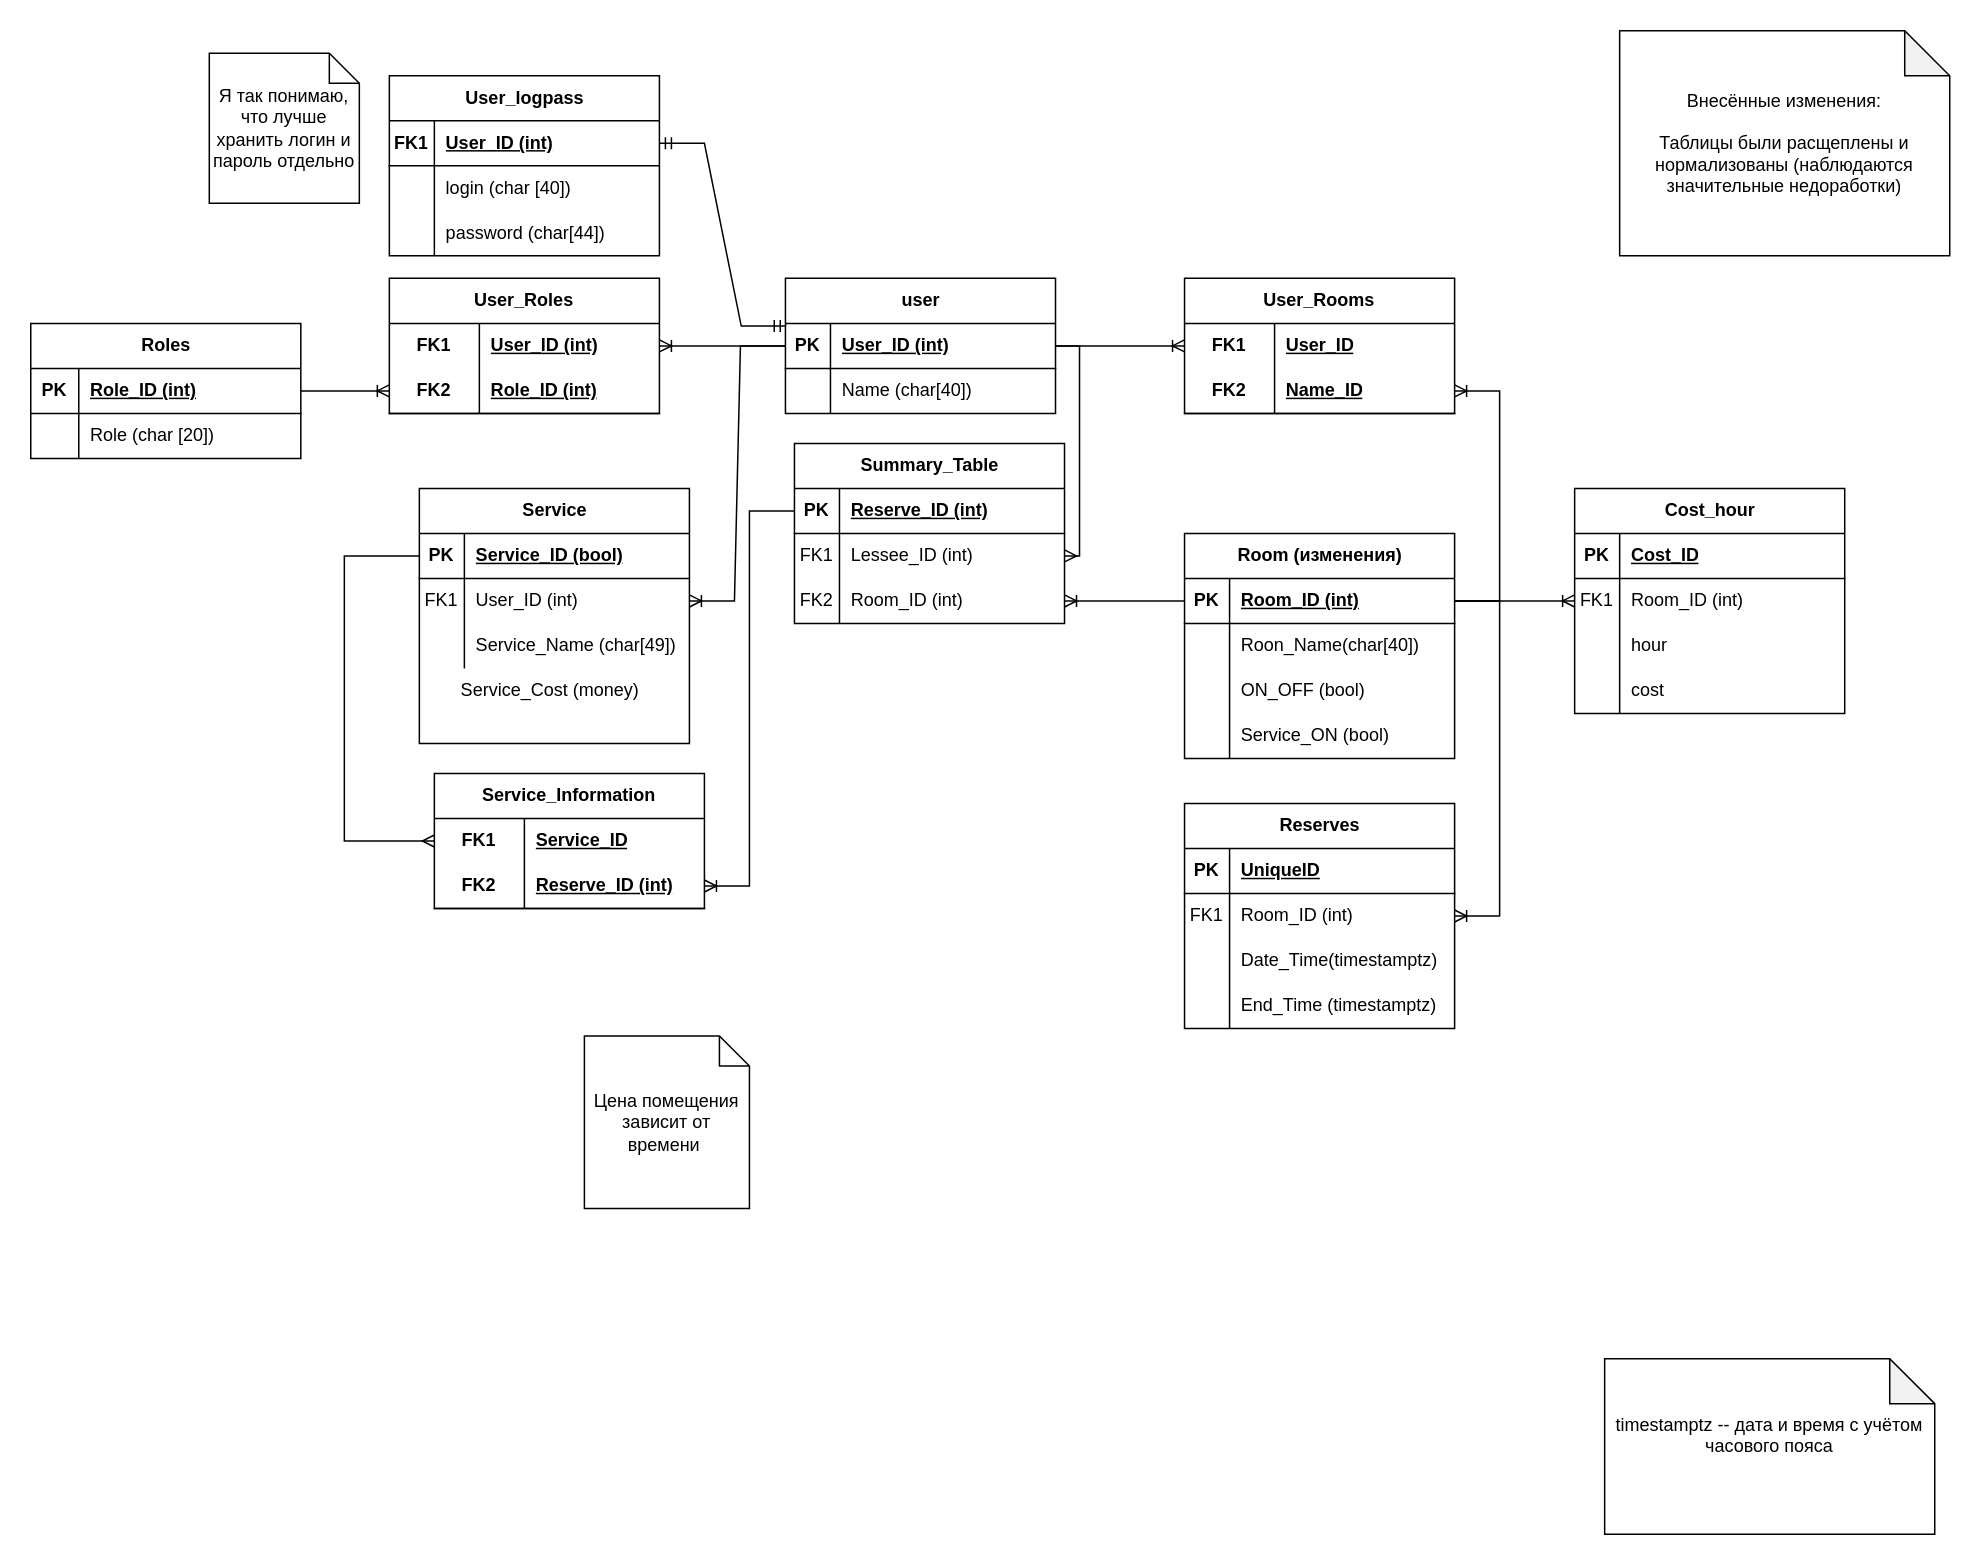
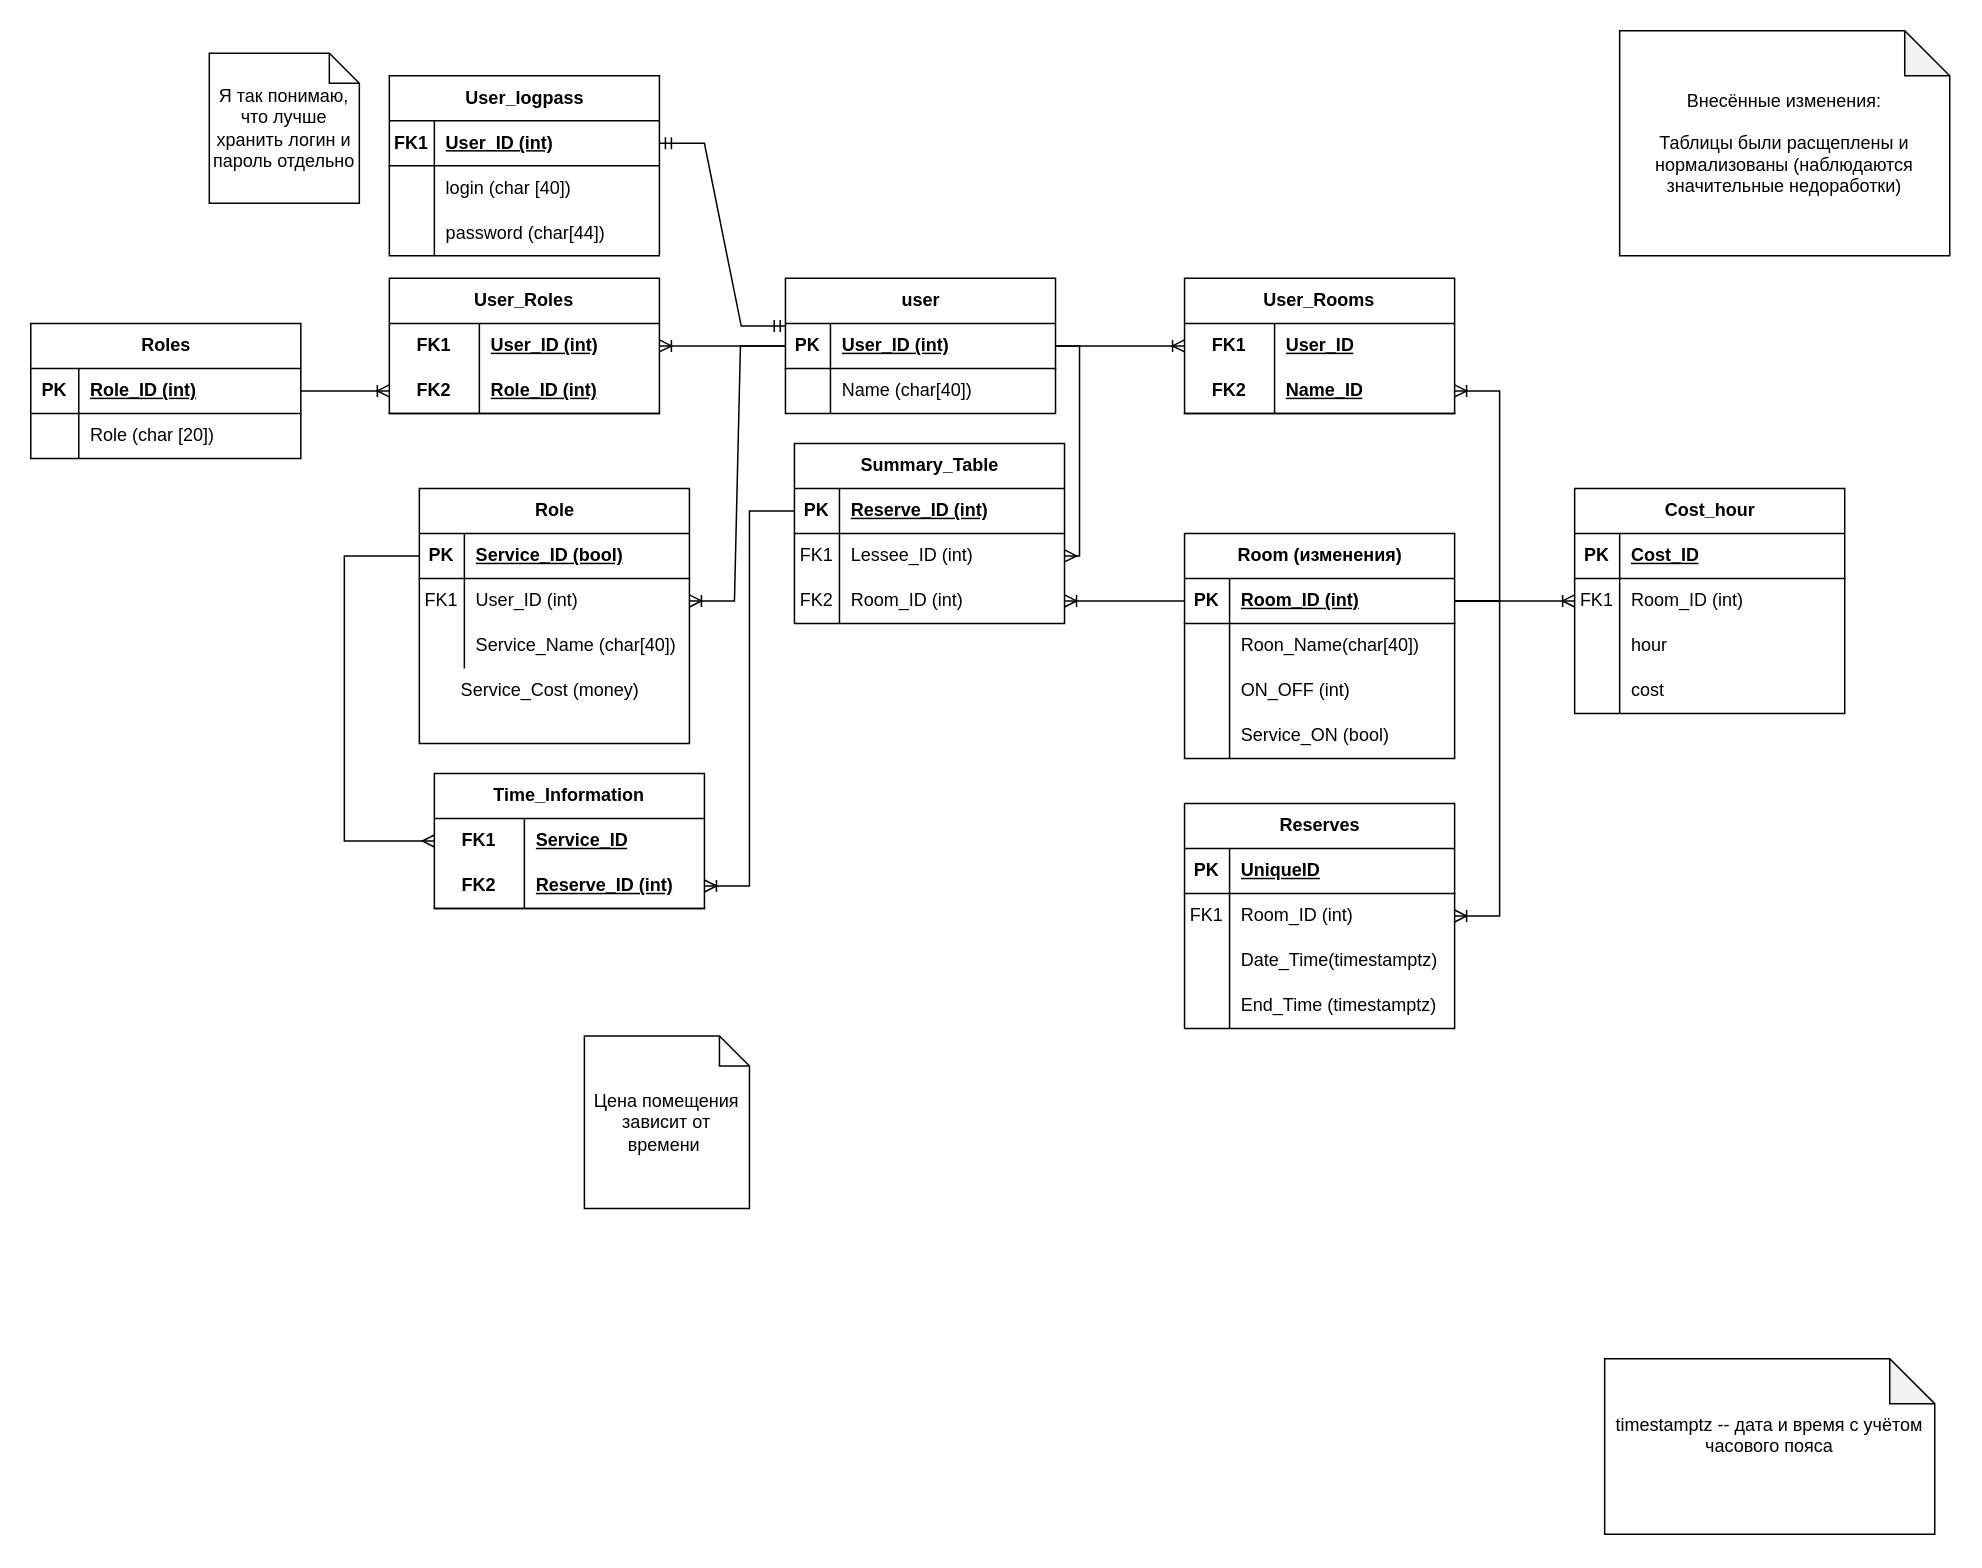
(555, 511) -> (555, 511)
(583, 646) -> (583, 646)
(1302, 691) -> (1297, 691)
(569, 796) -> (569, 796)
